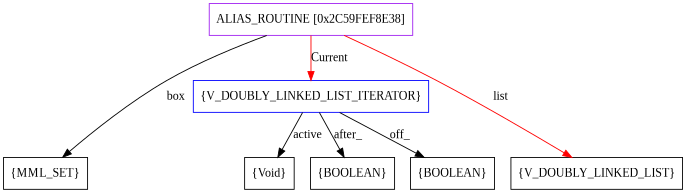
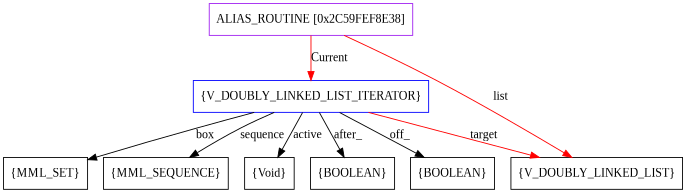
(162, 83) -> (175, 134)
none -> (450, 134)
none -> (166, 173)
